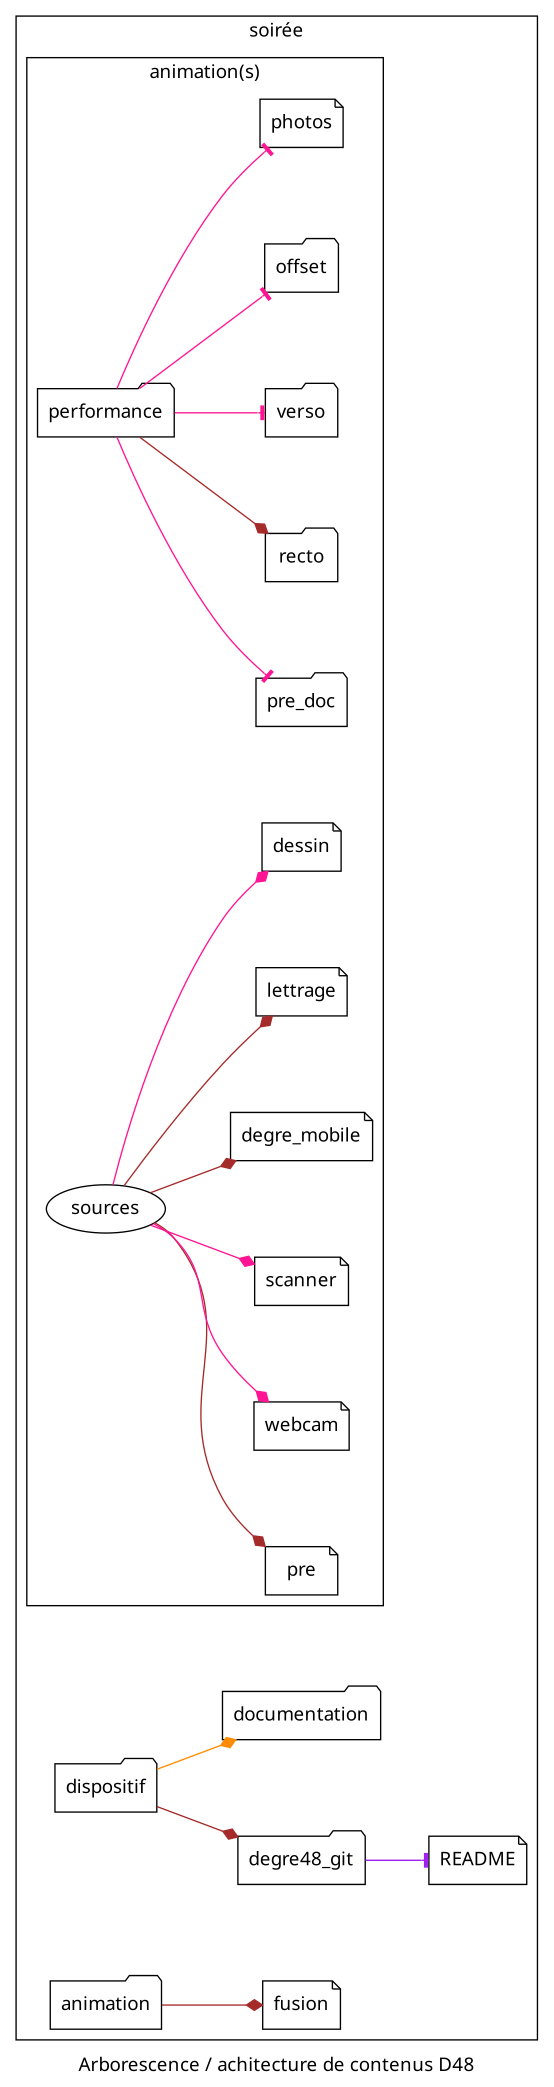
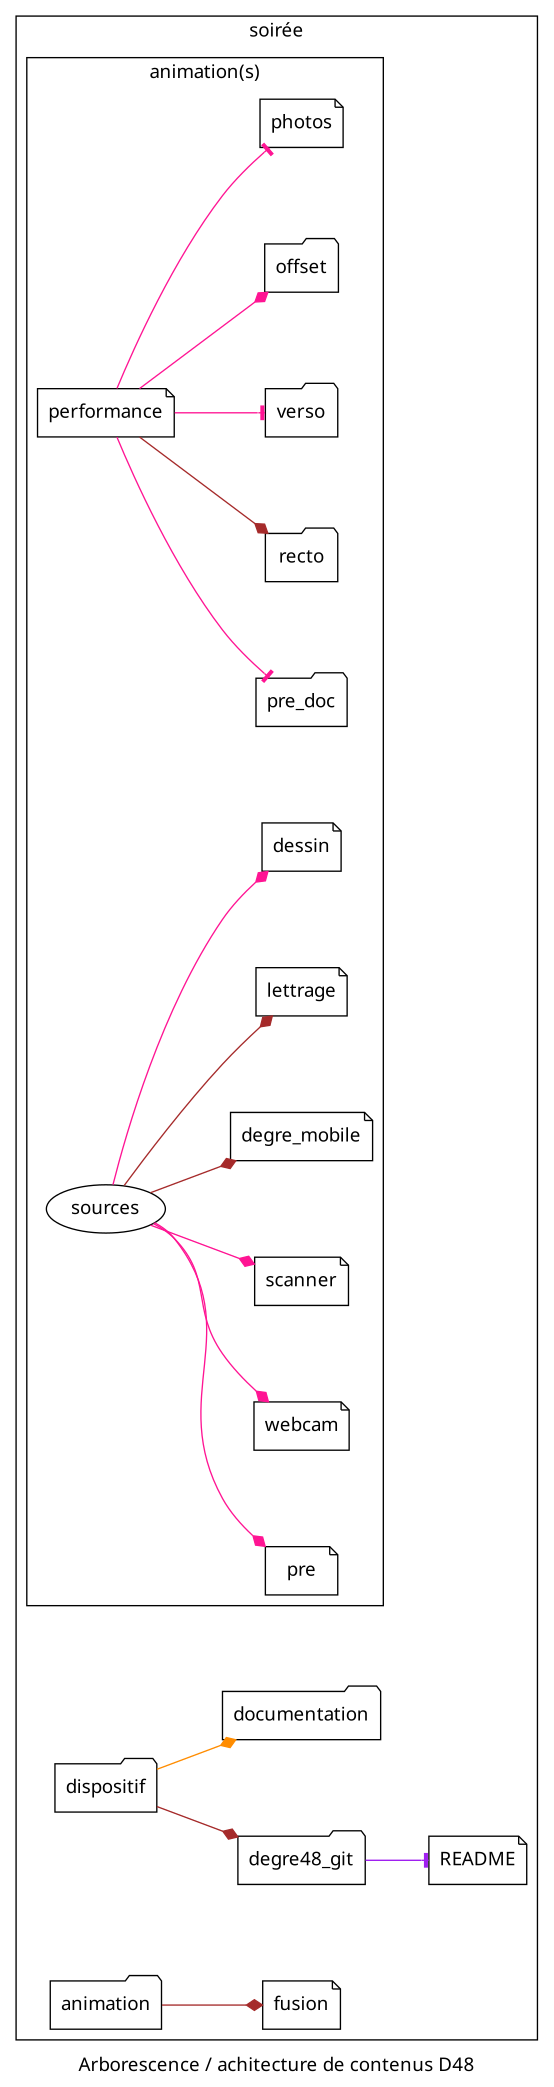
(201, 343) -> (197, 345)
(106, 413) -> (106, 413)
(203, 1378) -> (203, 1378)
